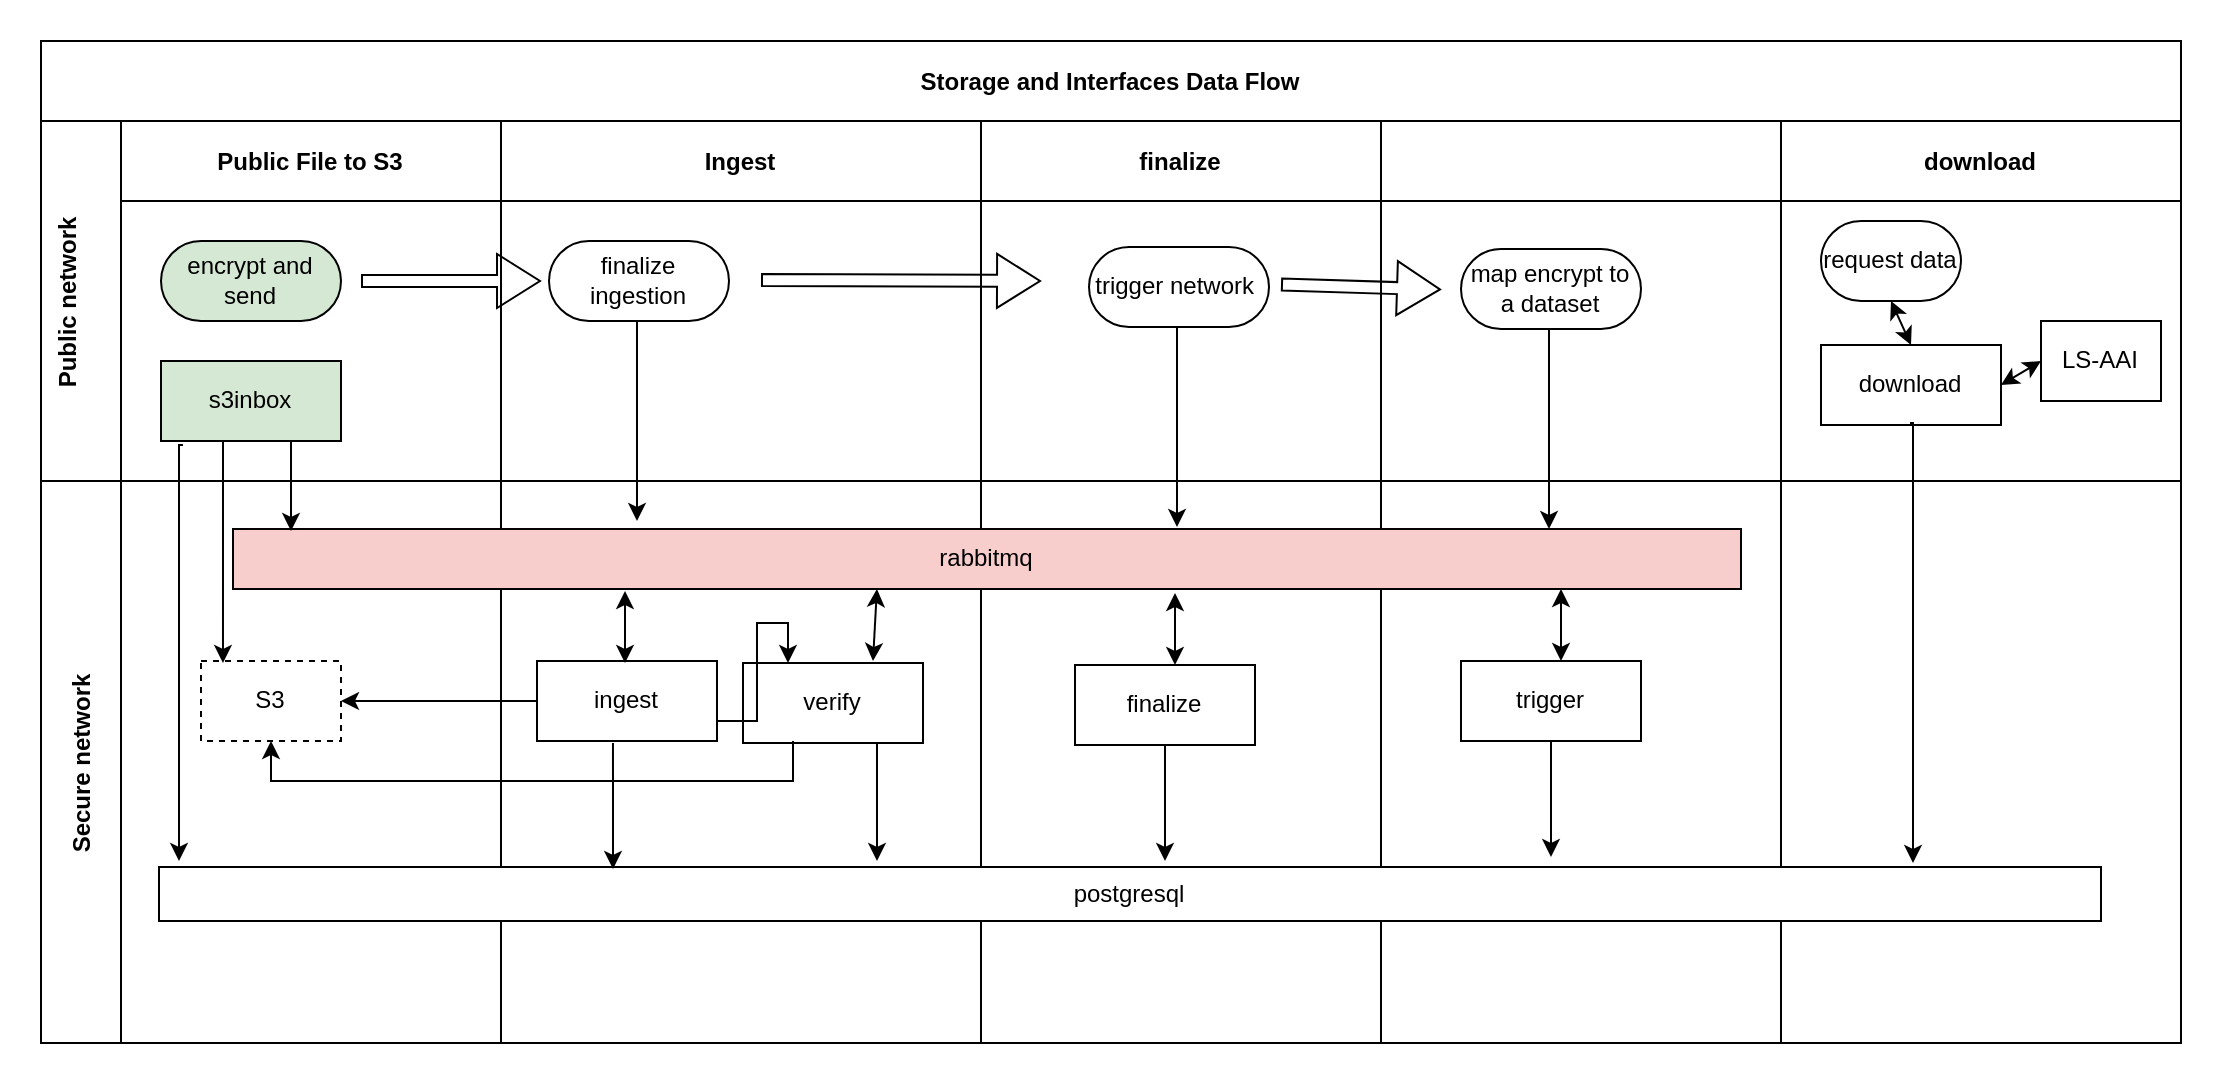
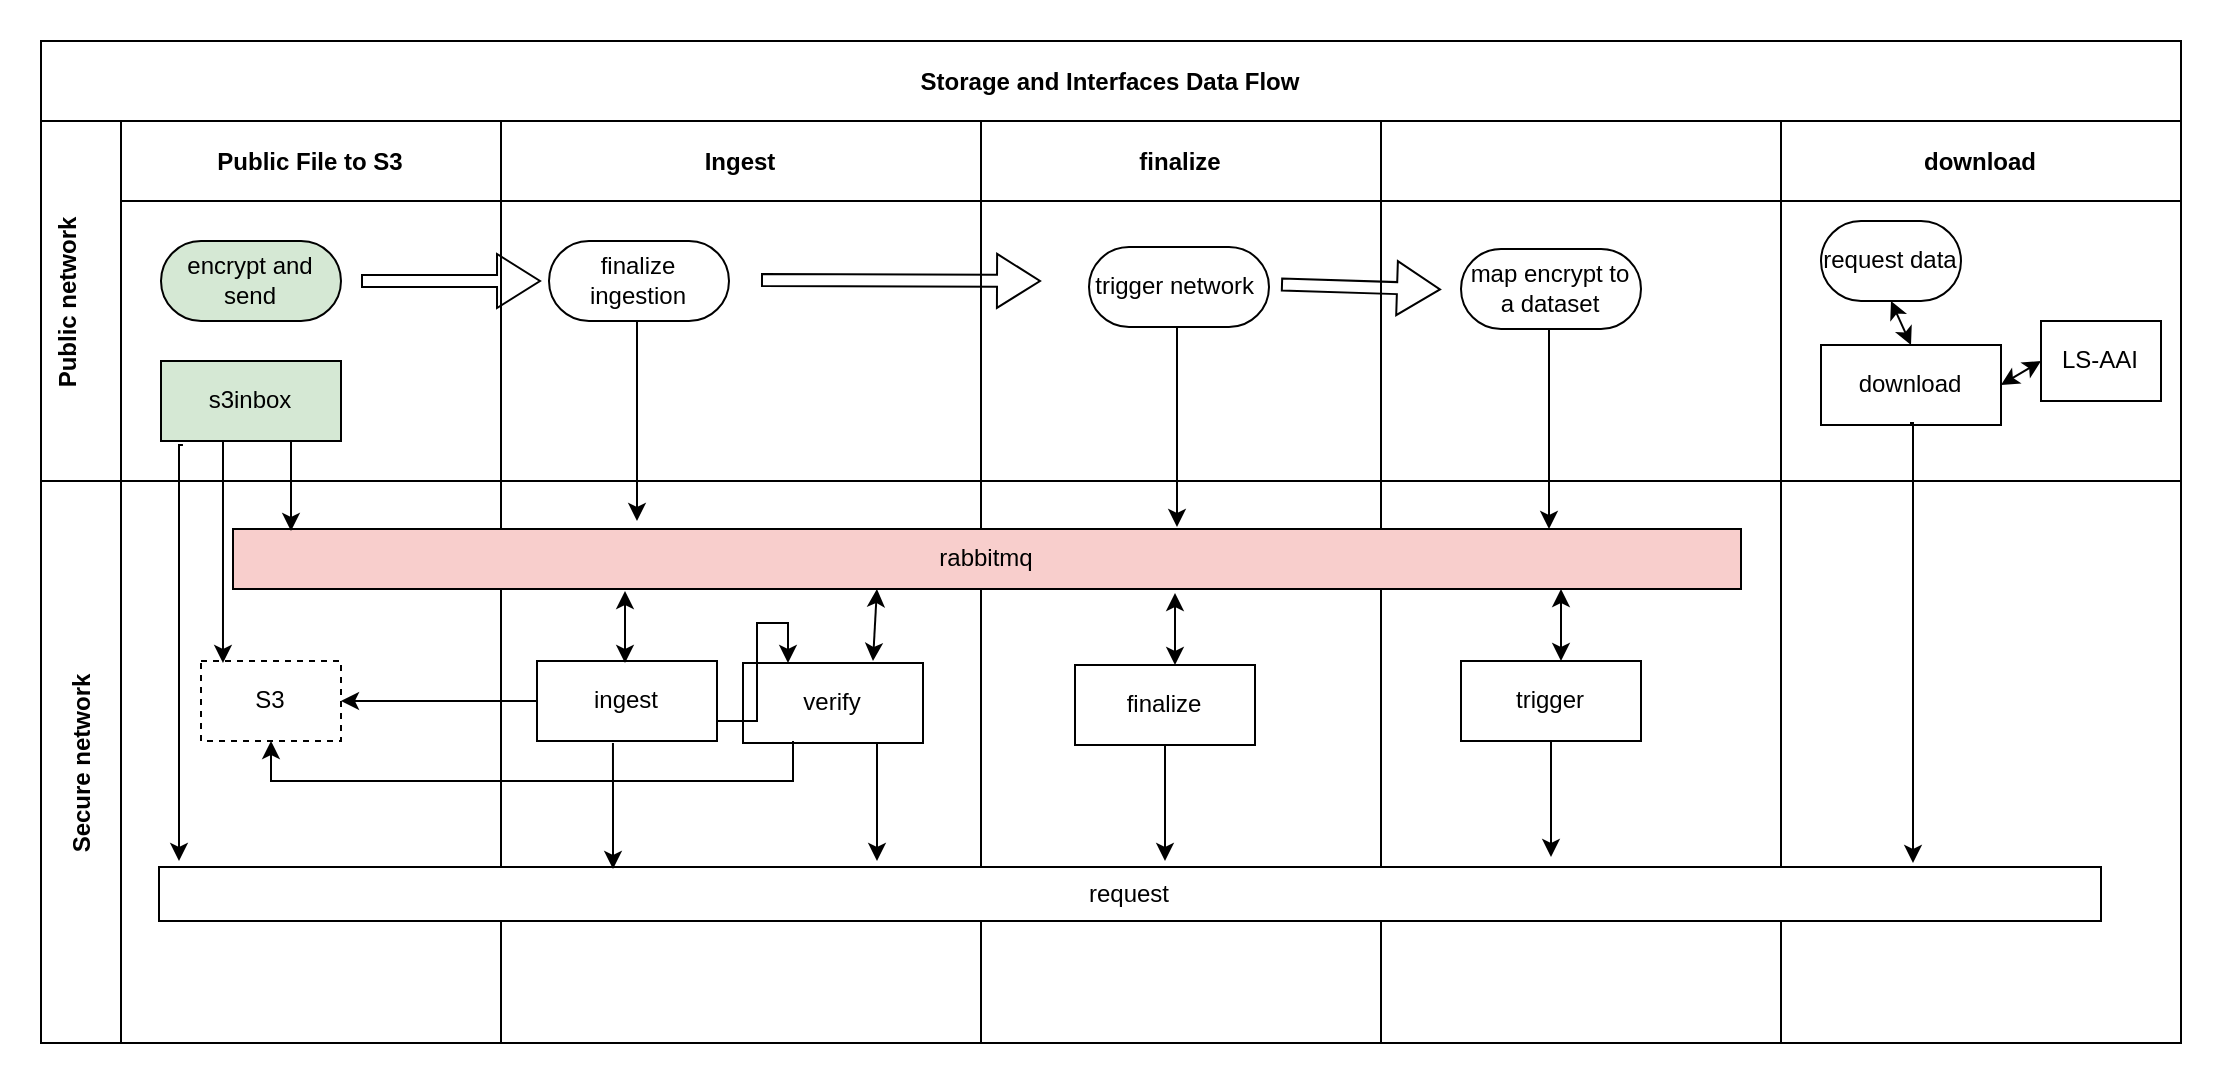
(1130, 895) -> (1130, 895)
